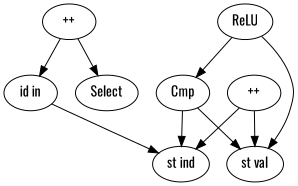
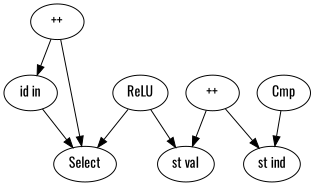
(218, 54) -> (116, 124)
(214, 123) -> none
(100, 127) -> (55, 124)
